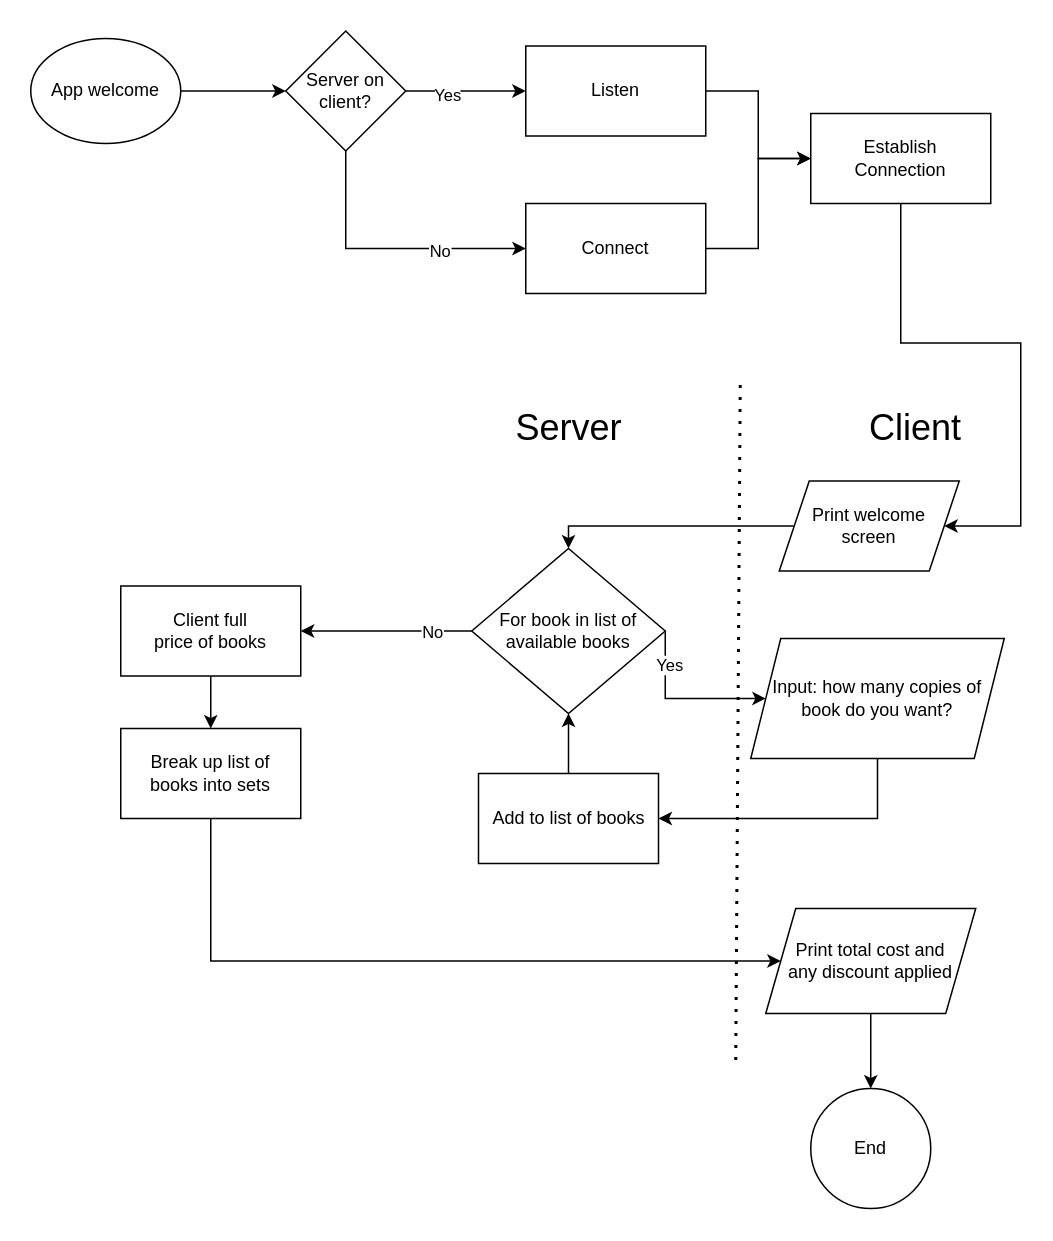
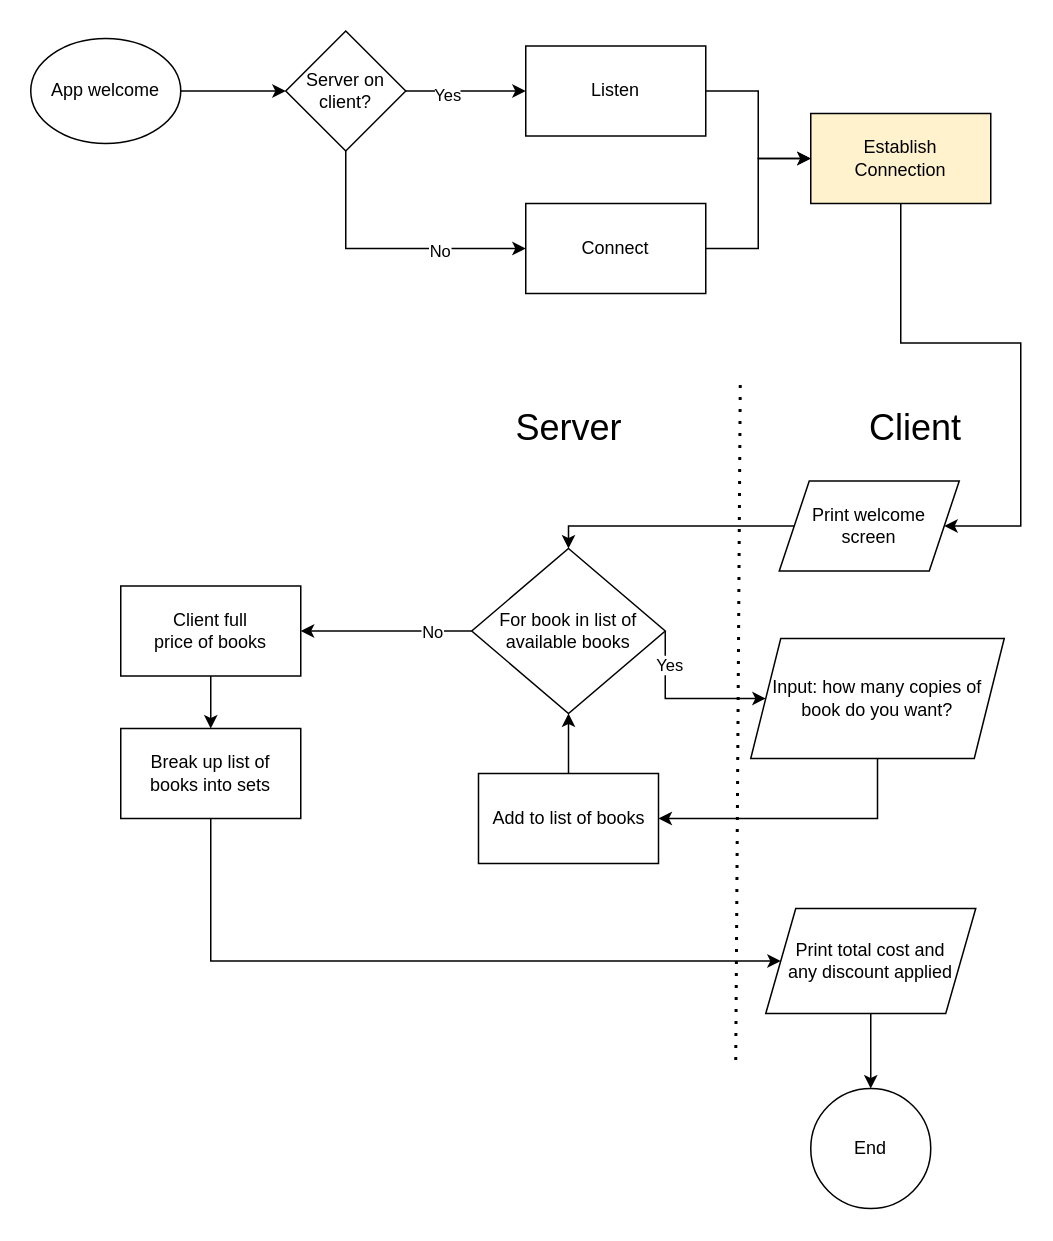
(901, 158) -> (901, 158)
